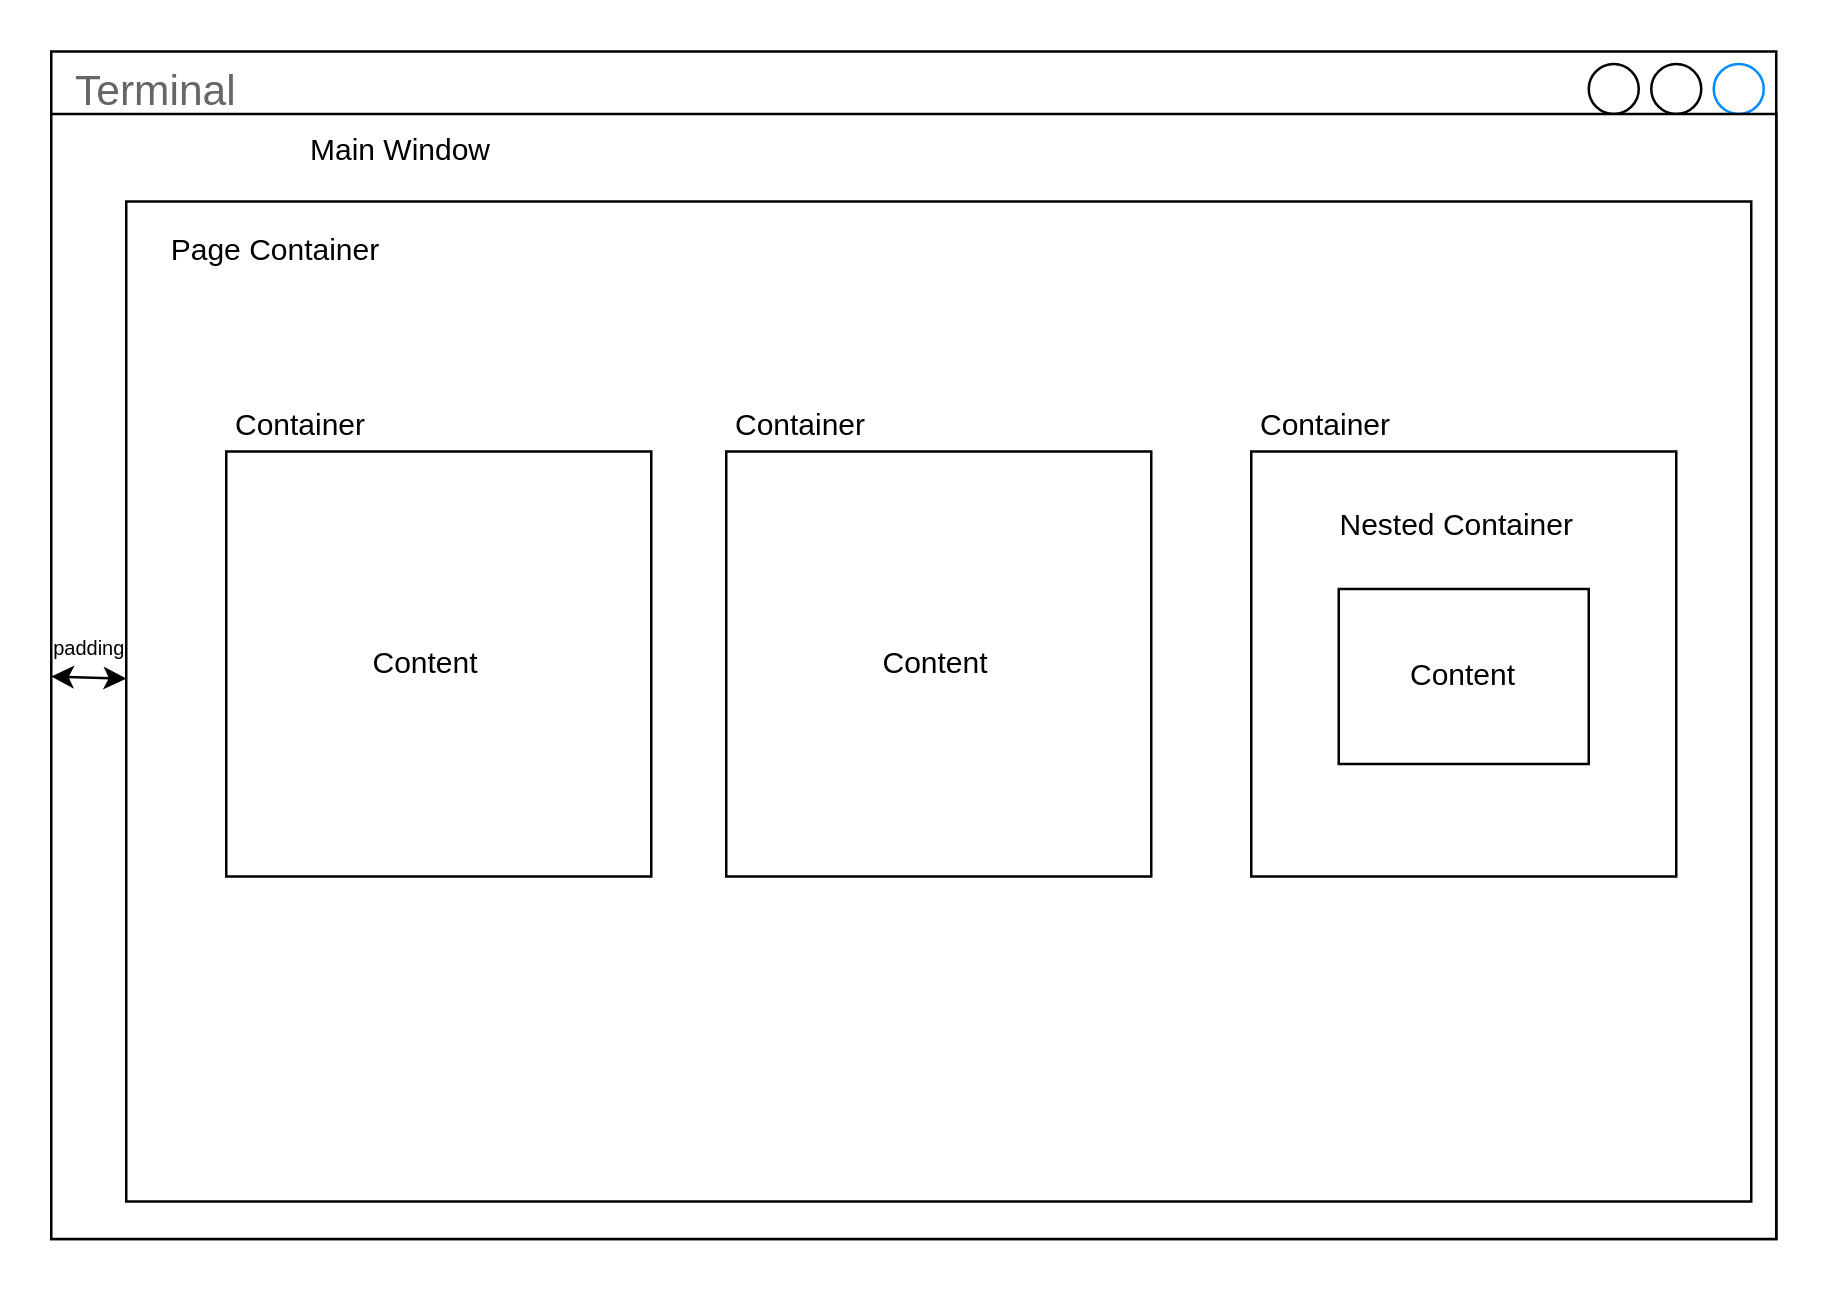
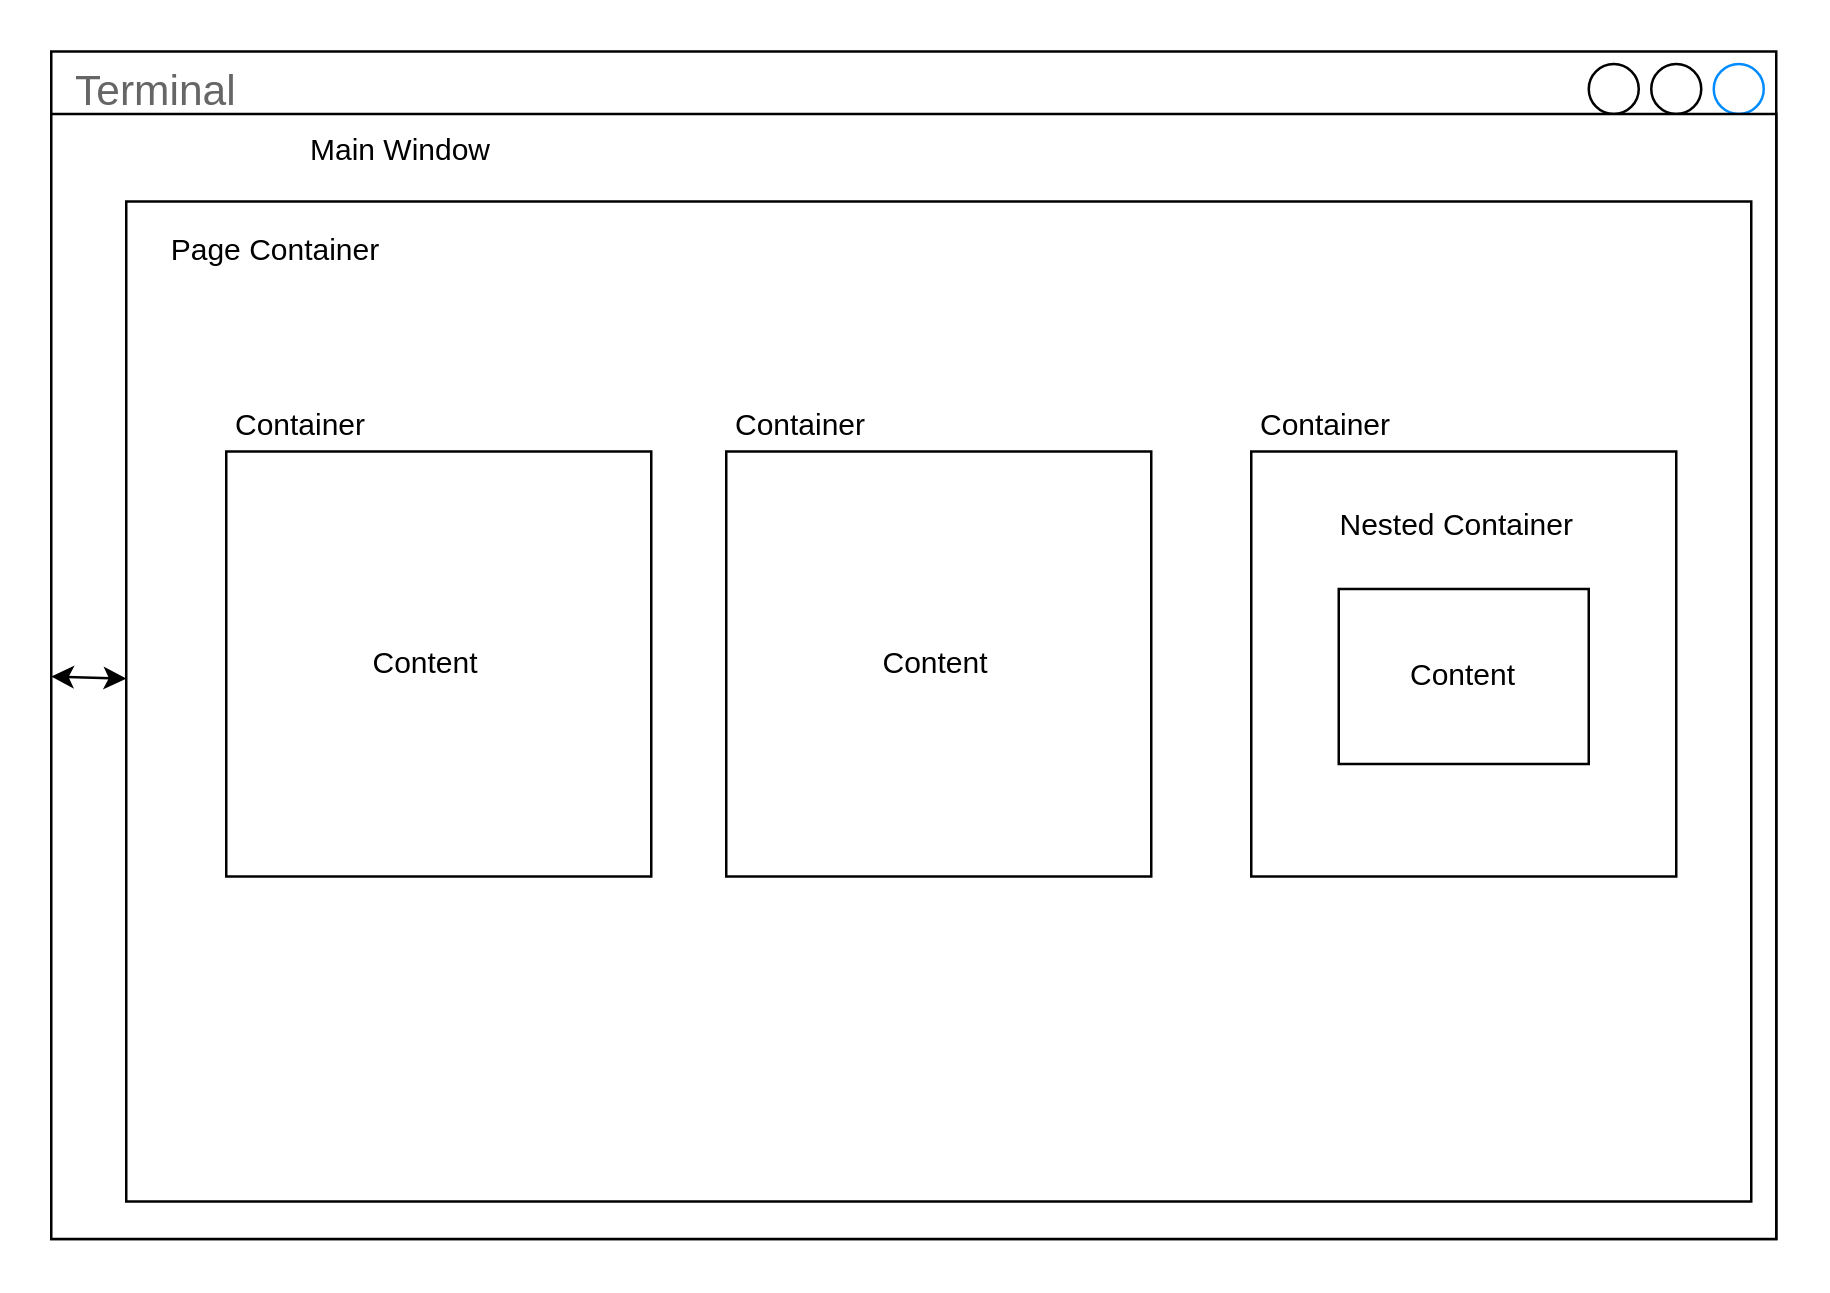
(90, 647) -> none
